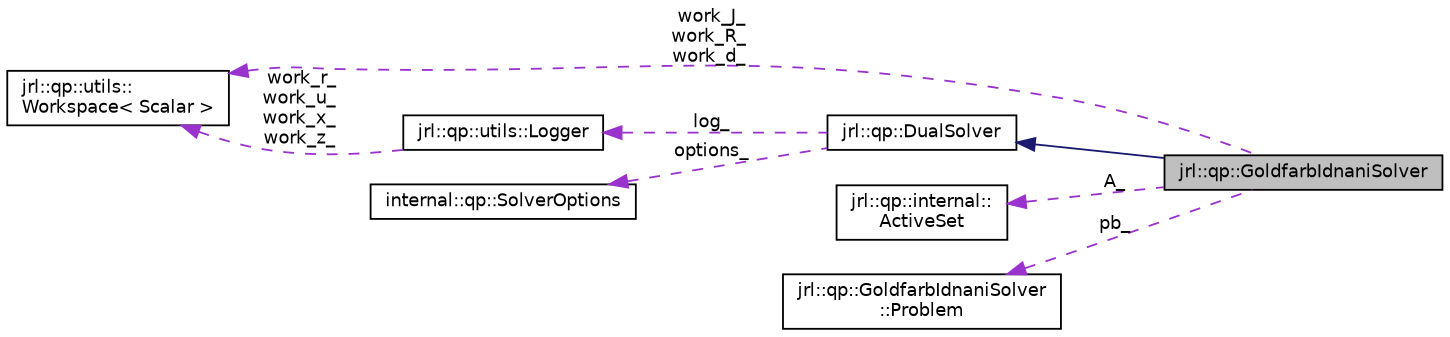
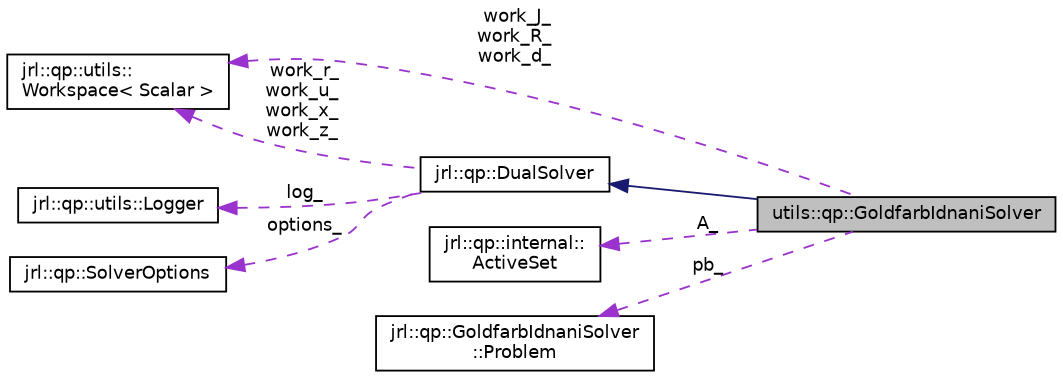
(300, 153) -> (304, 152)
(1303, 173) -> (907, 214)
(503, 202) -> (118, 274)
